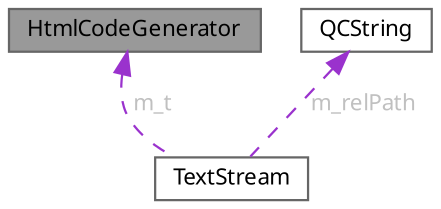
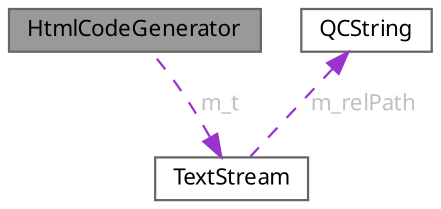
(133, 125) -> (183, 93)
